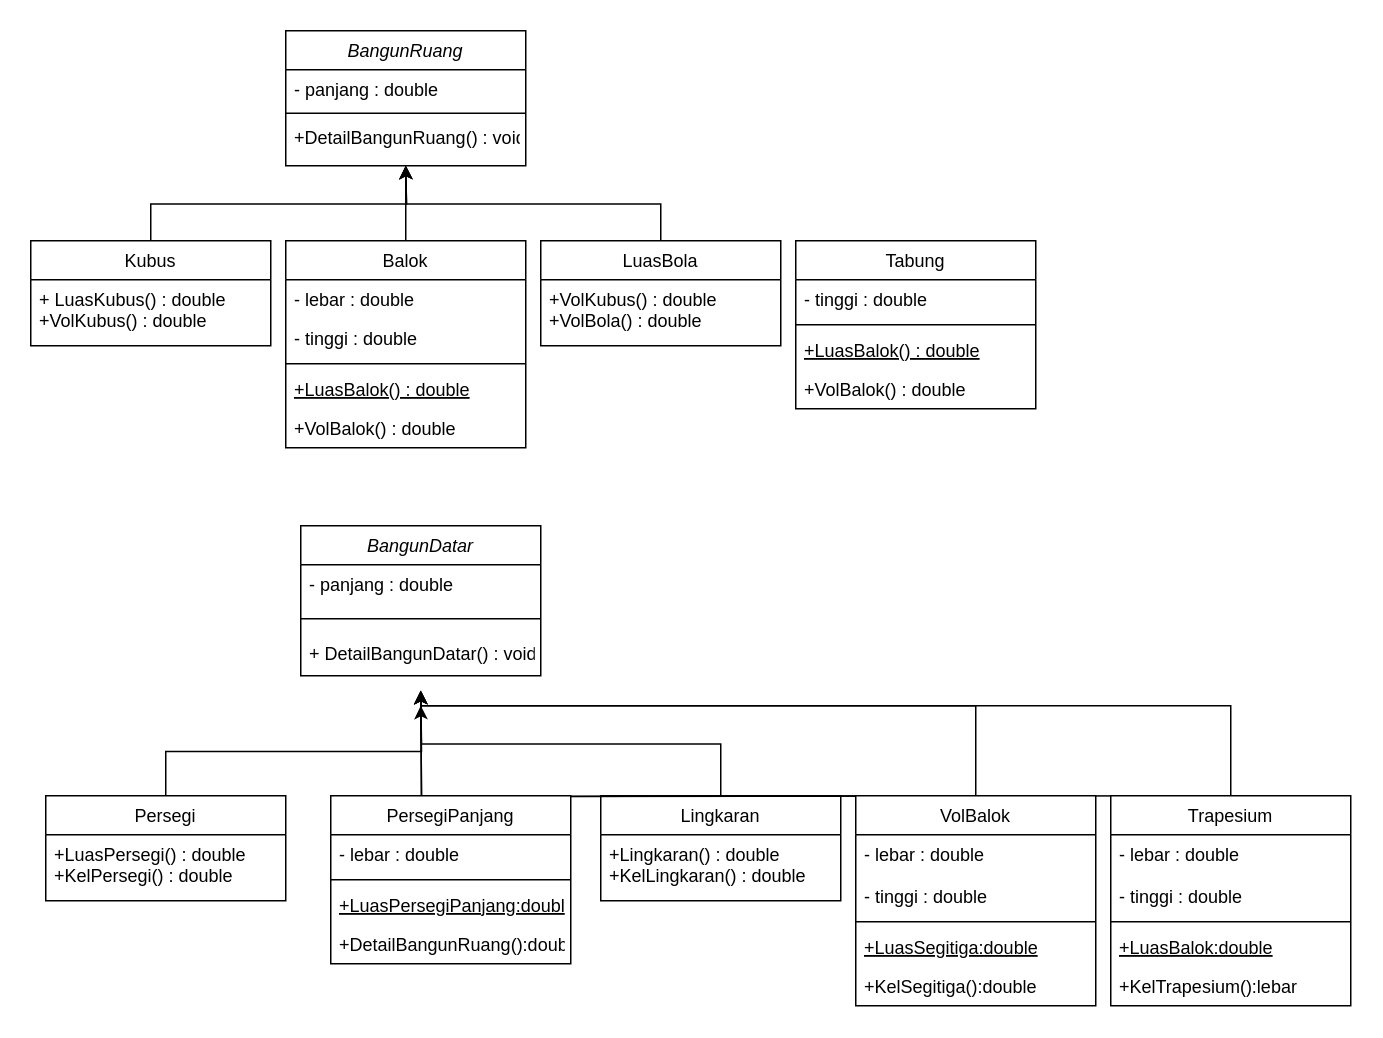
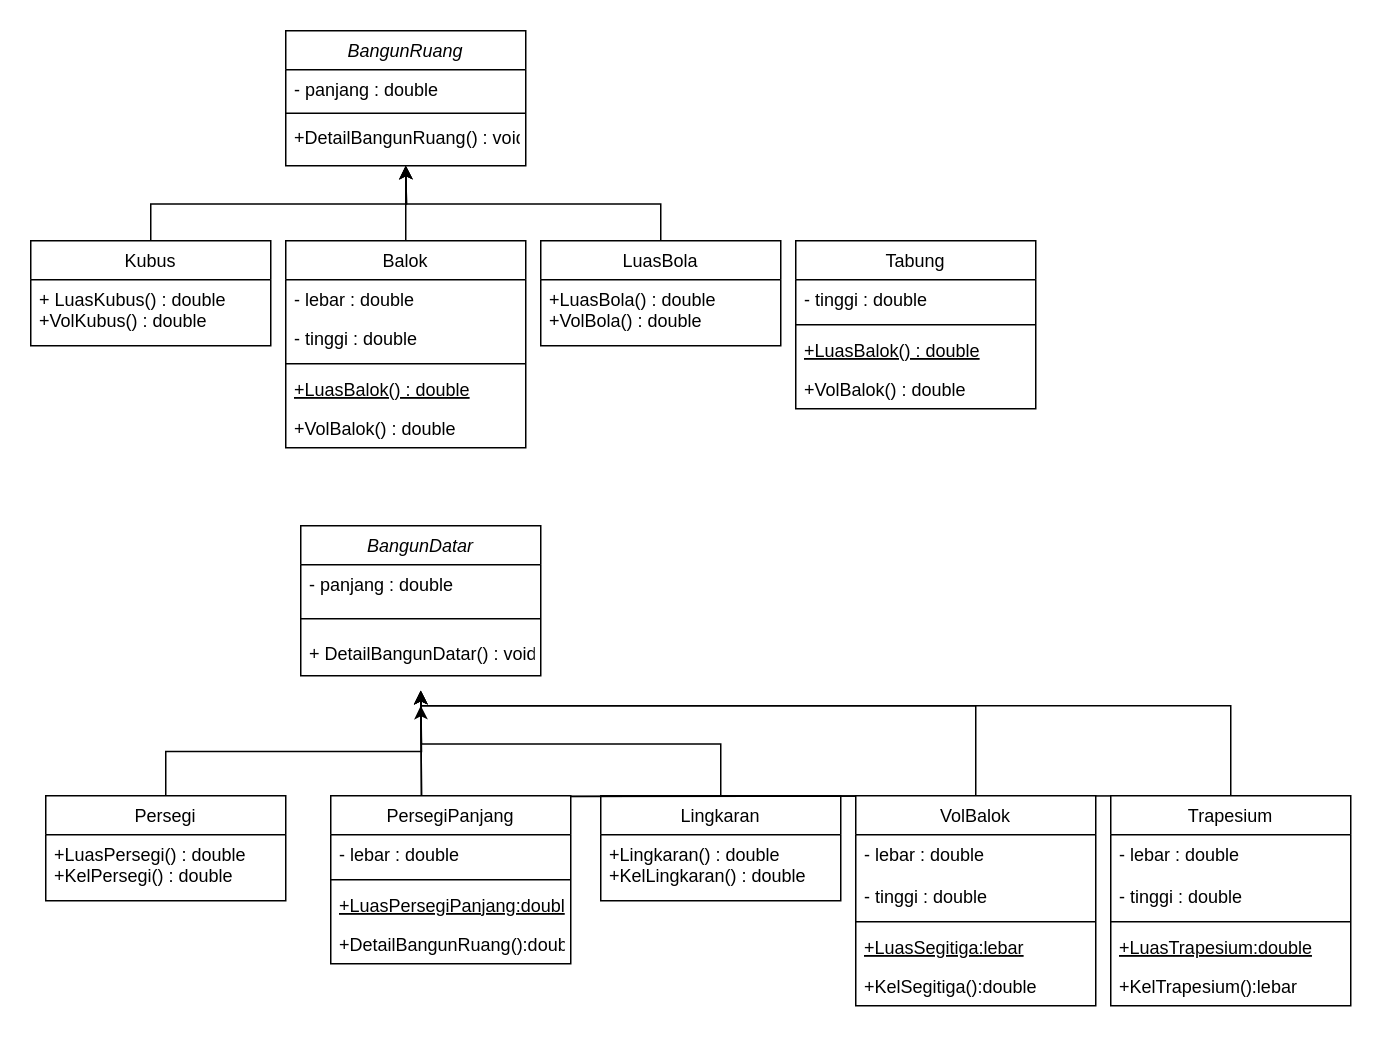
(638, 300) -> (638, 300)
(955, 948) -> (950, 948)
(1198, 948) -> (1218, 948)
